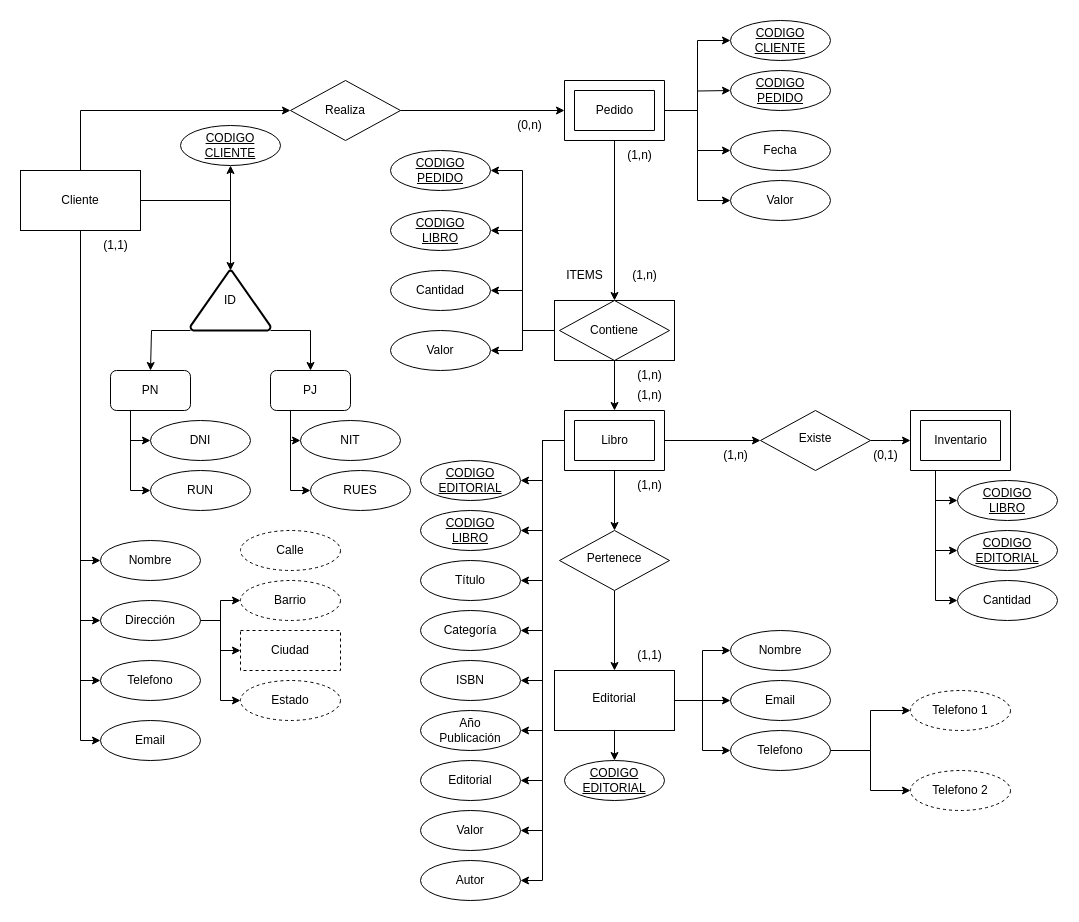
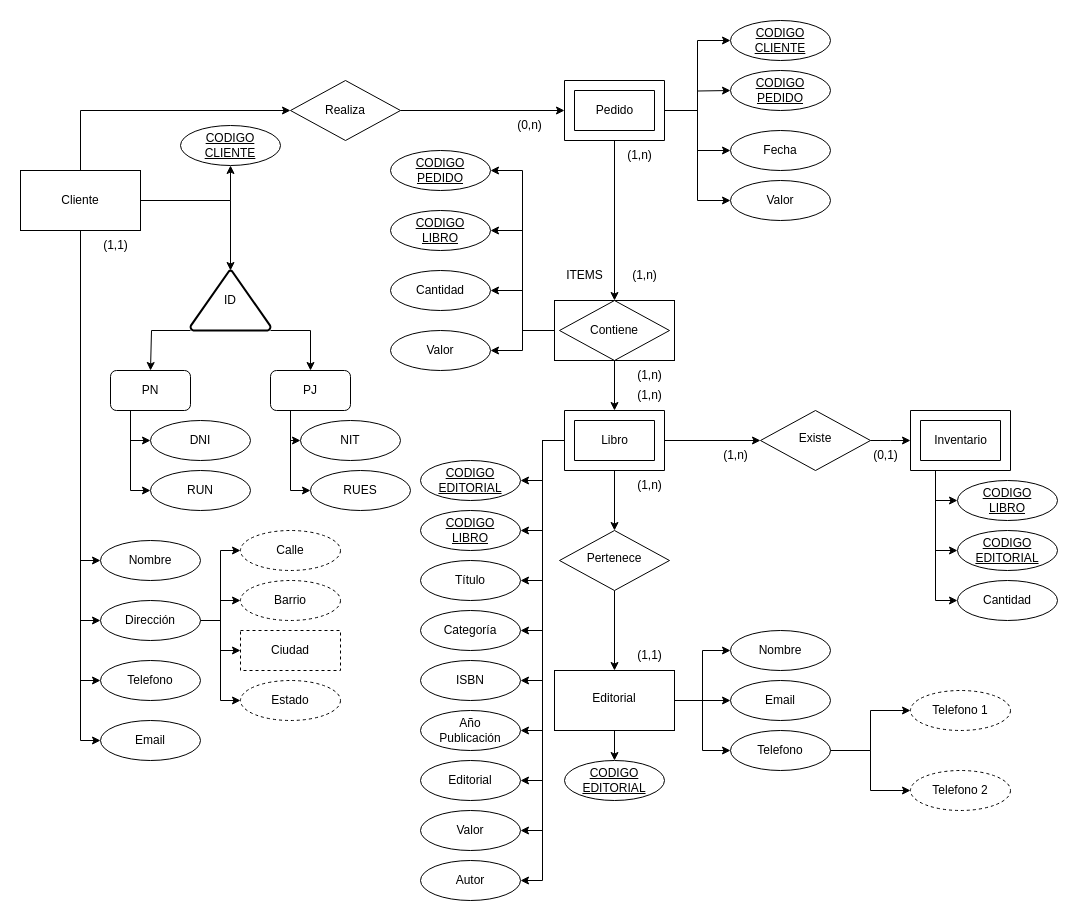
none -> (221, 569)
